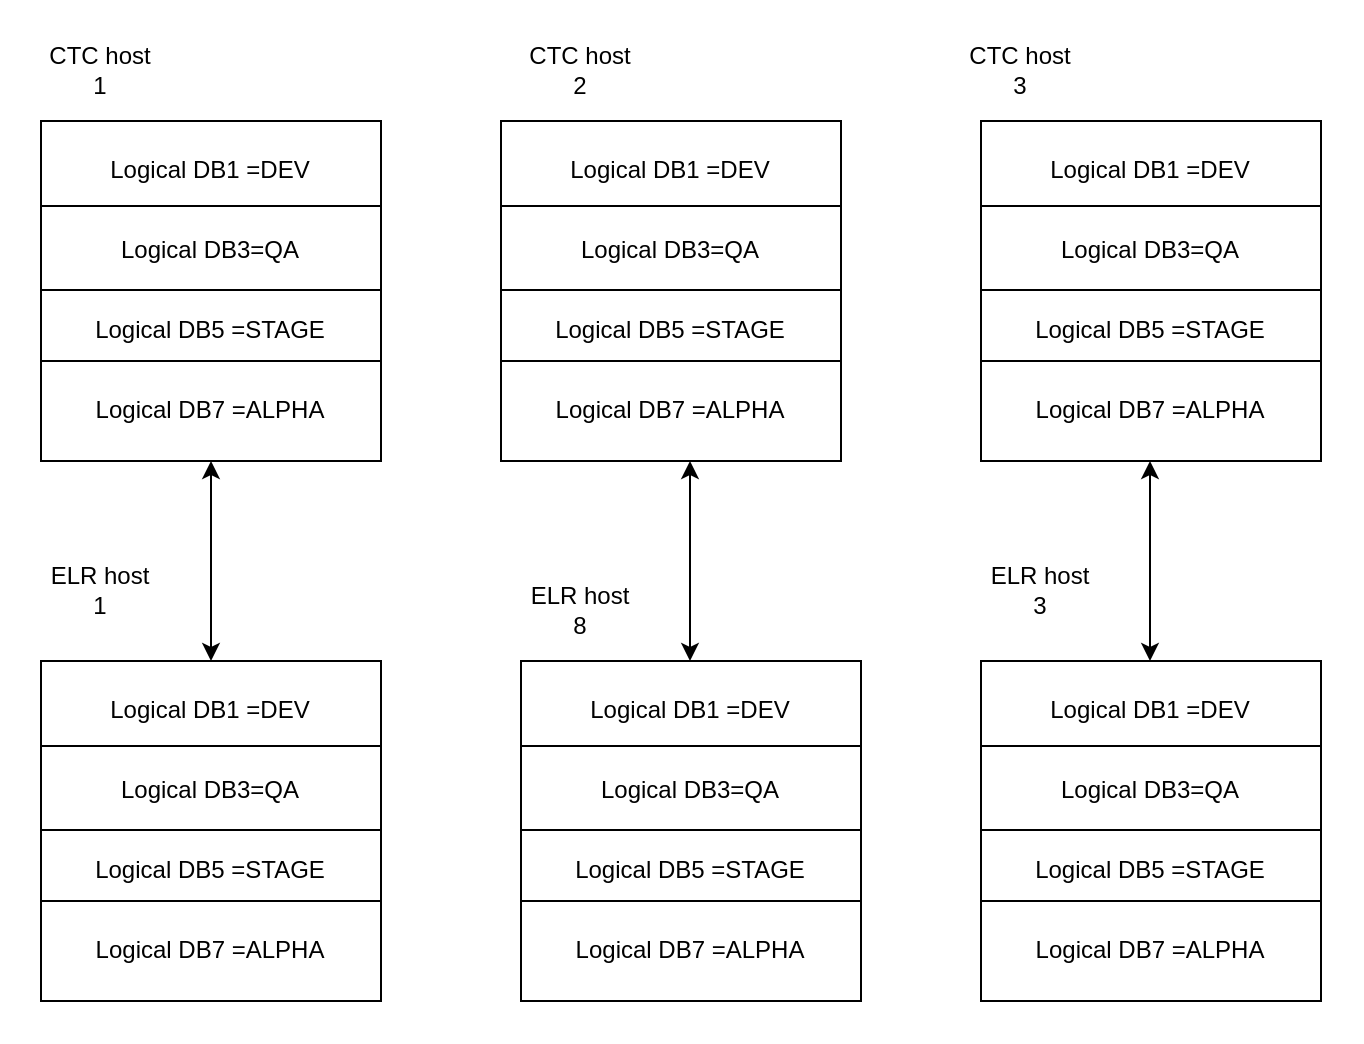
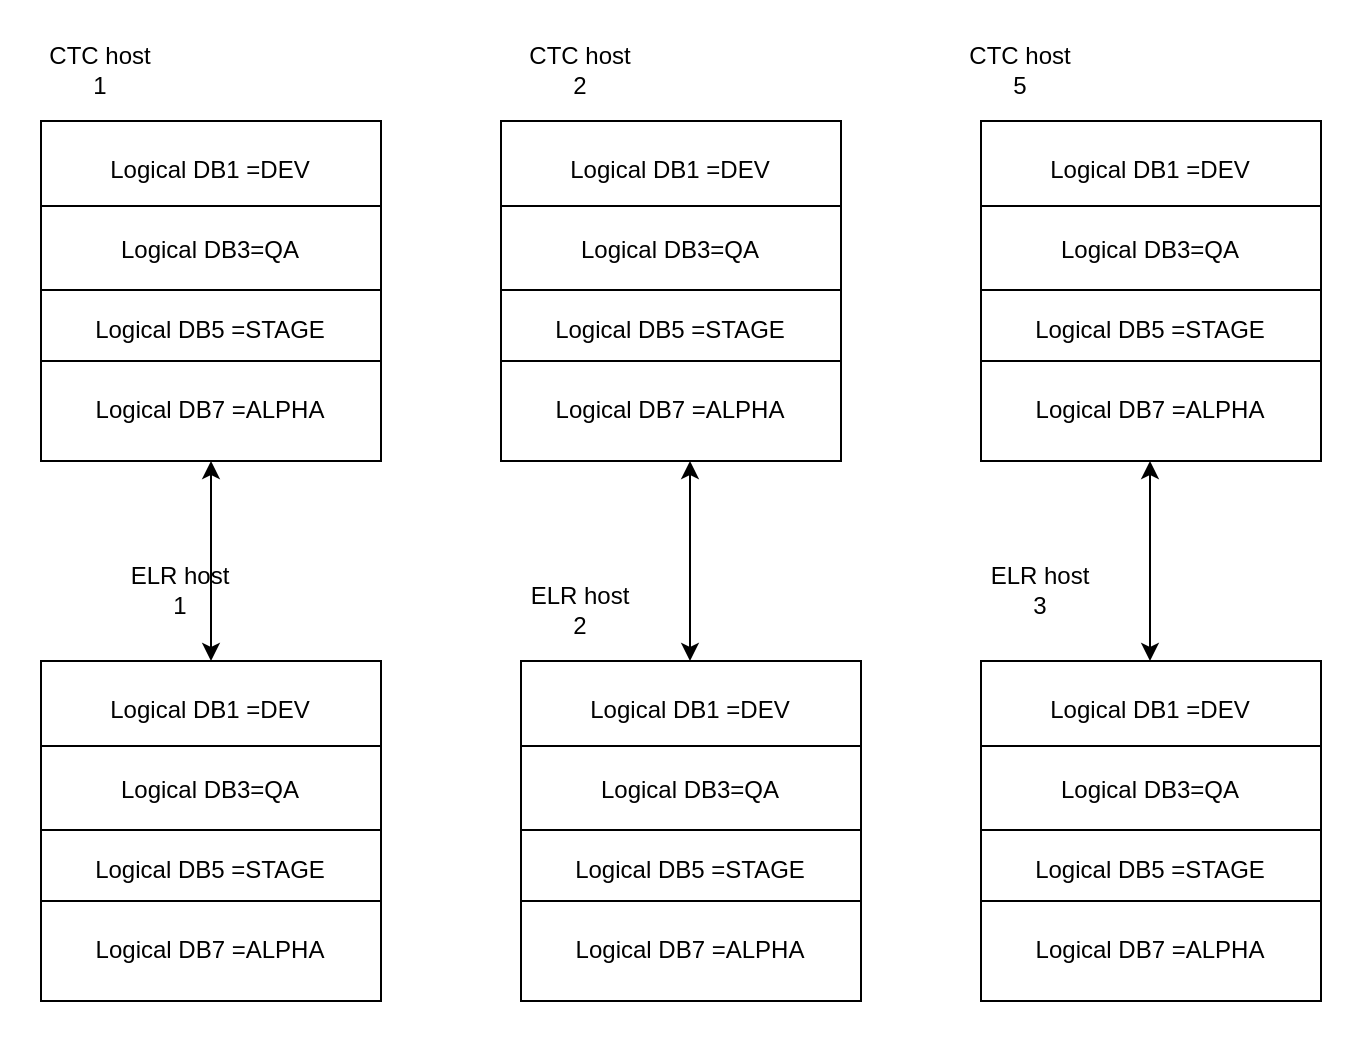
(1021, 71) -> (1021, 71)
(101, 591) -> (181, 591)
(581, 611) -> (581, 611)
